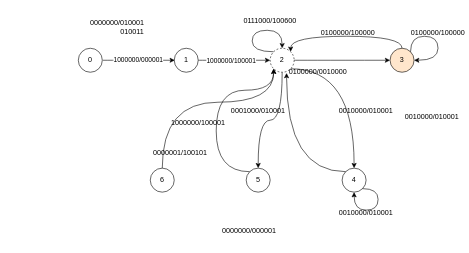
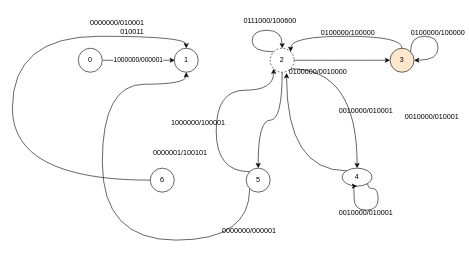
(236, 60) -> none
(199, 105) -> none
(258, 111) -> none
none -> (17, 131)
none -> (103, 179)
(354, 180) -> (357, 177)
